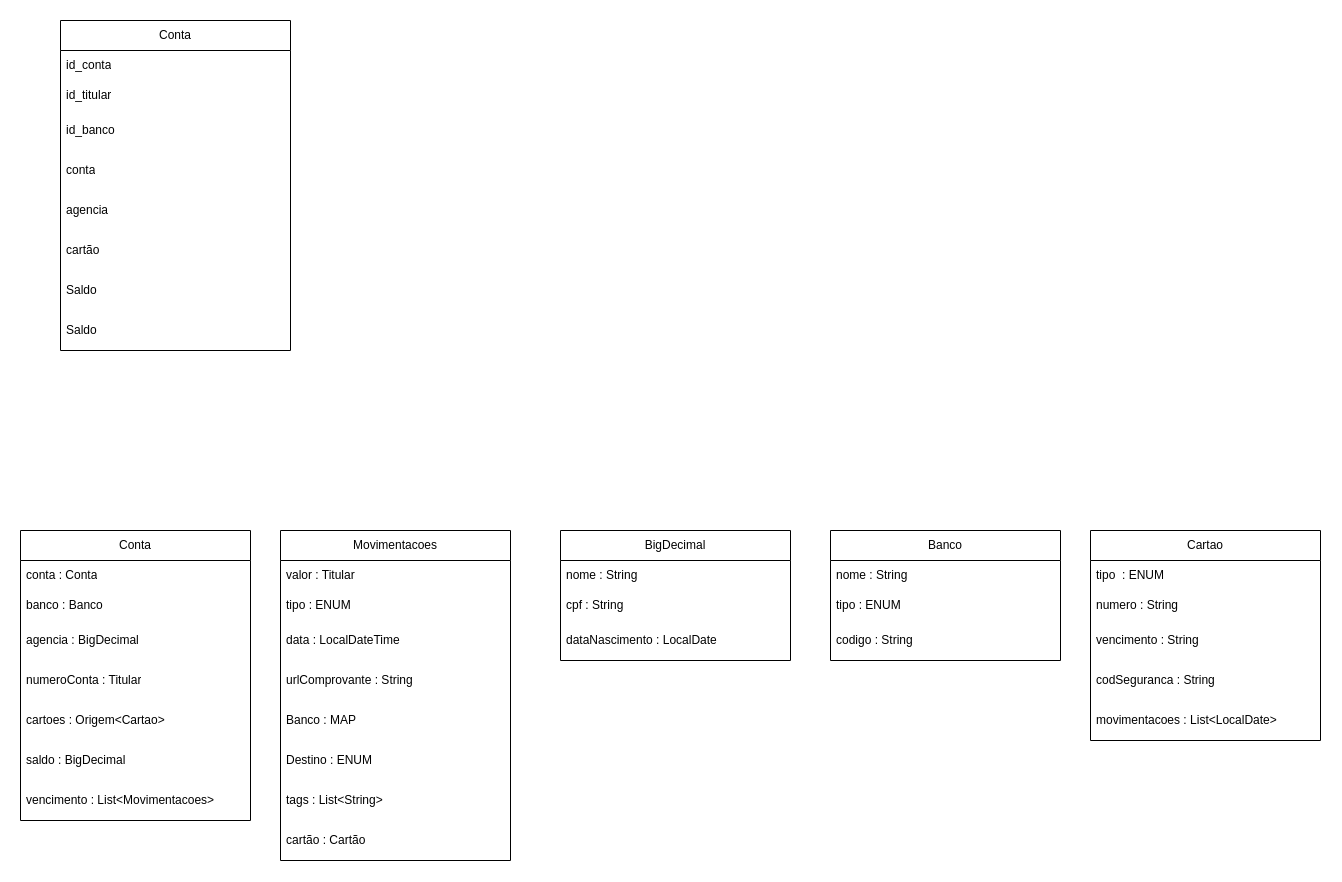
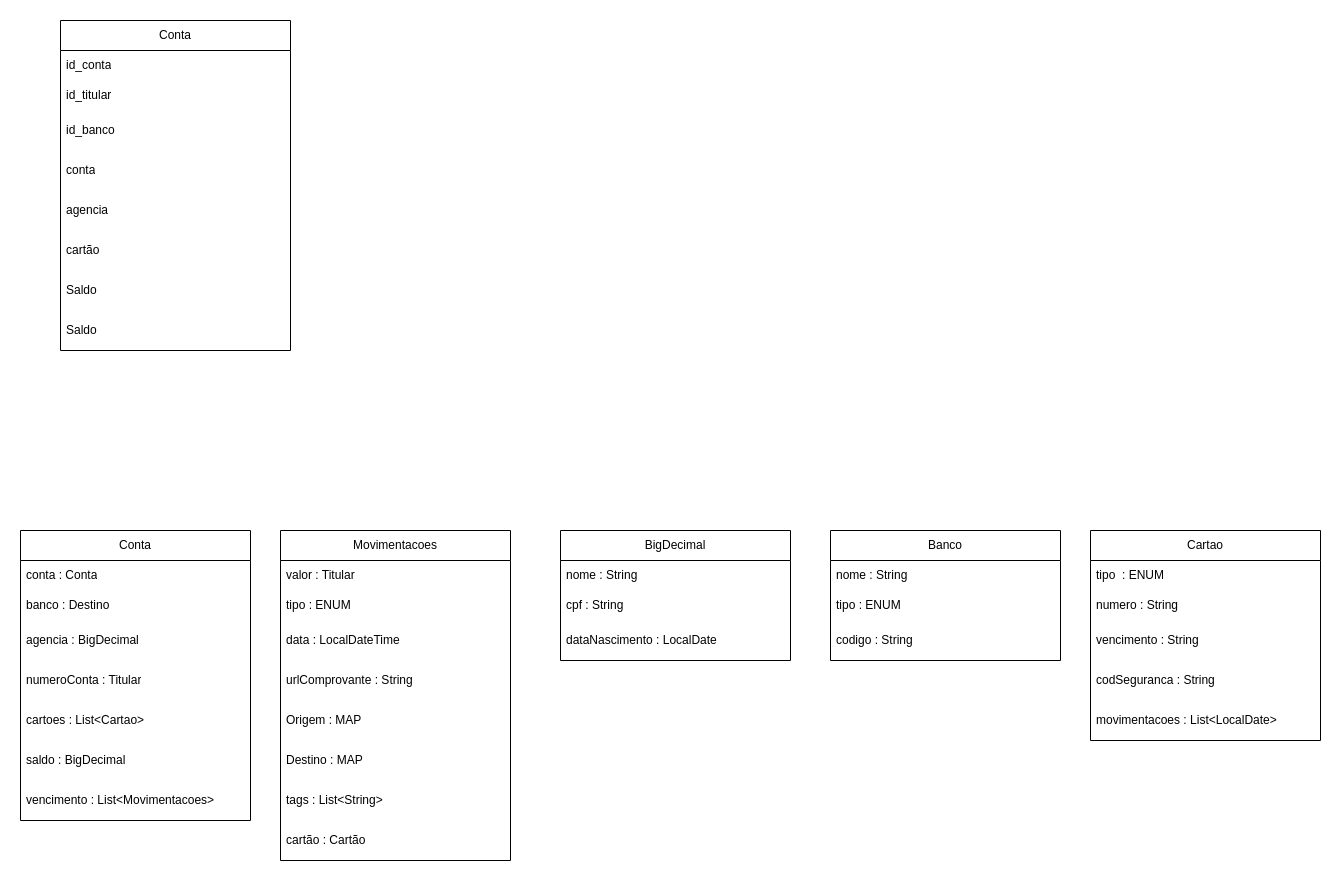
(66, 606) -> (71, 606)
(101, 721) -> (94, 721)
(319, 721) -> (321, 721)
(327, 761) -> (324, 761)
